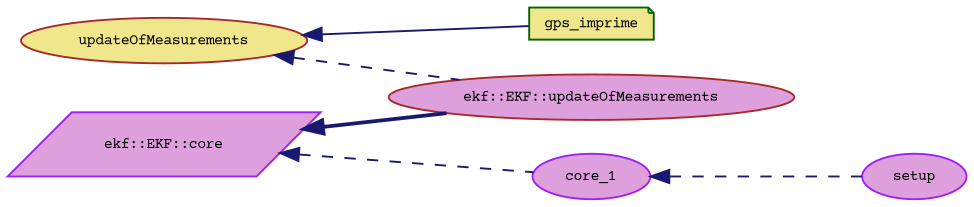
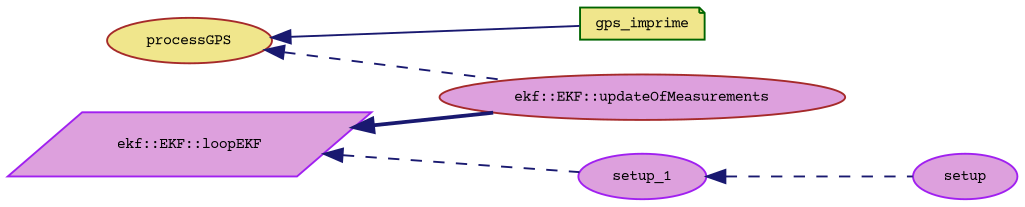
(164, 41) -> (190, 41)
(164, 144) -> (190, 144)
(591, 176) -> (642, 176)
